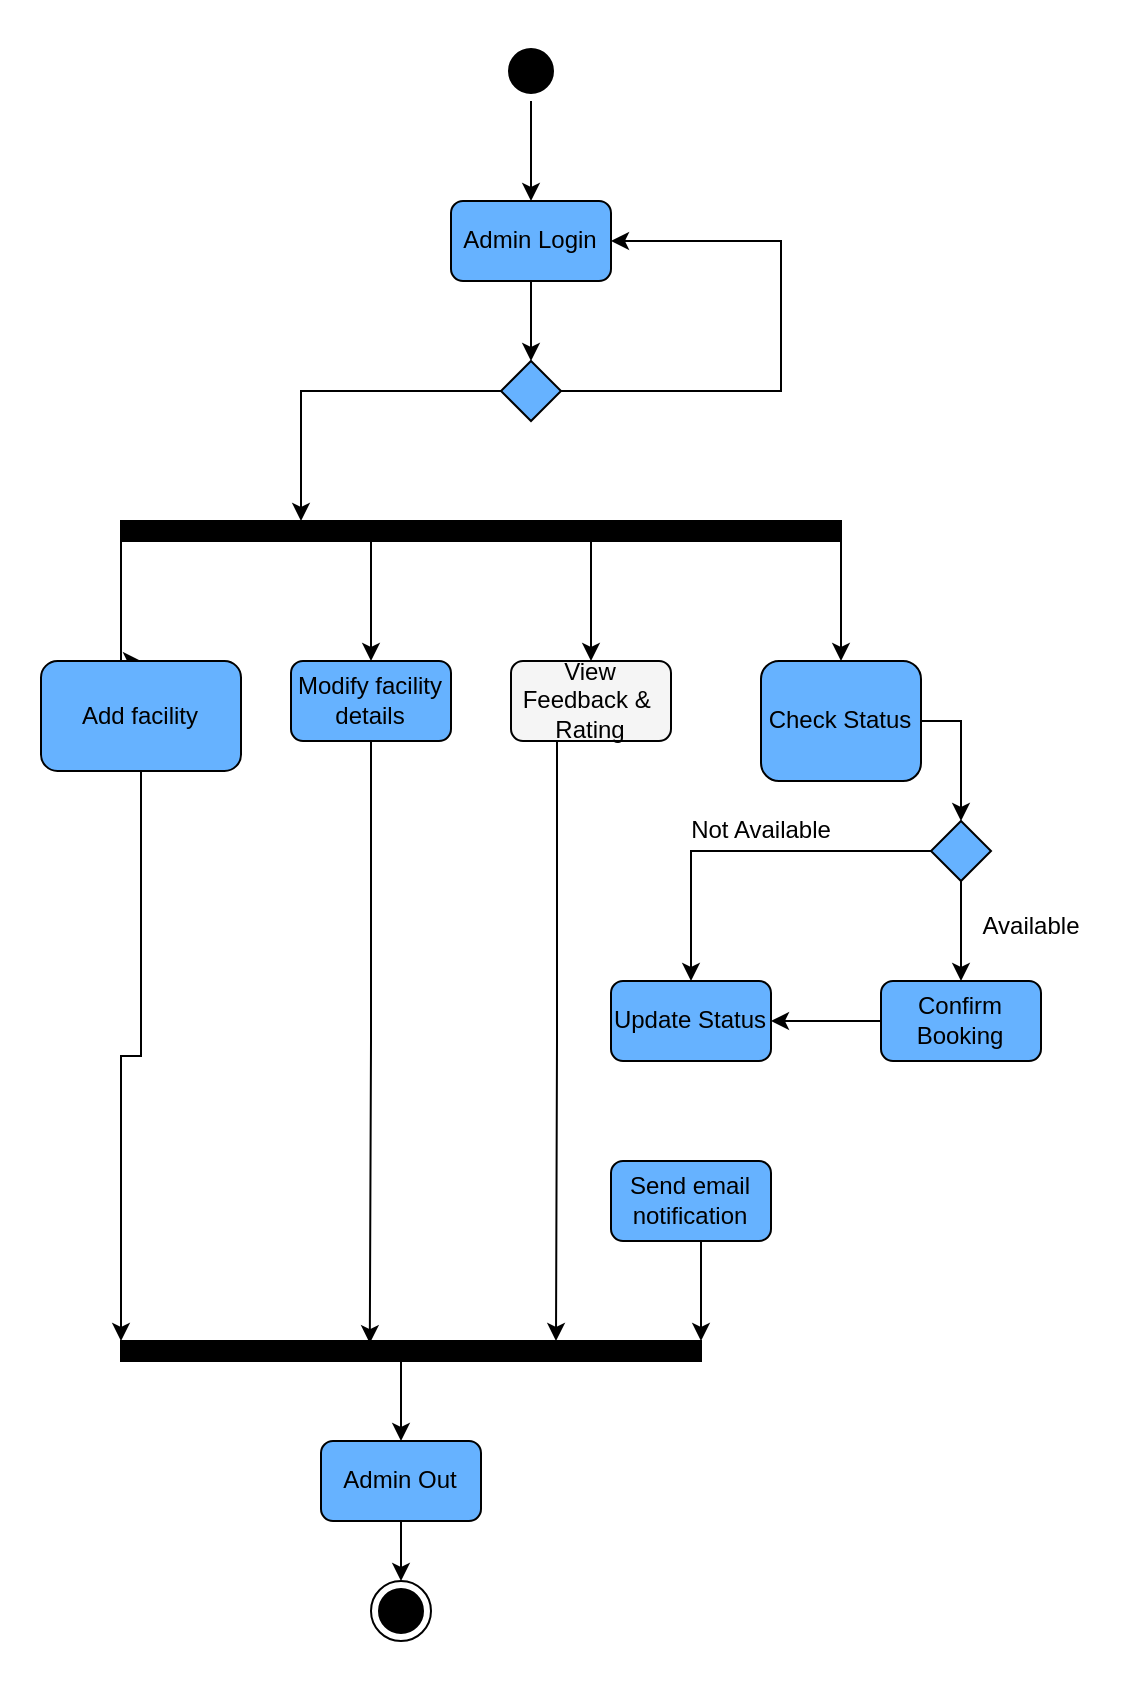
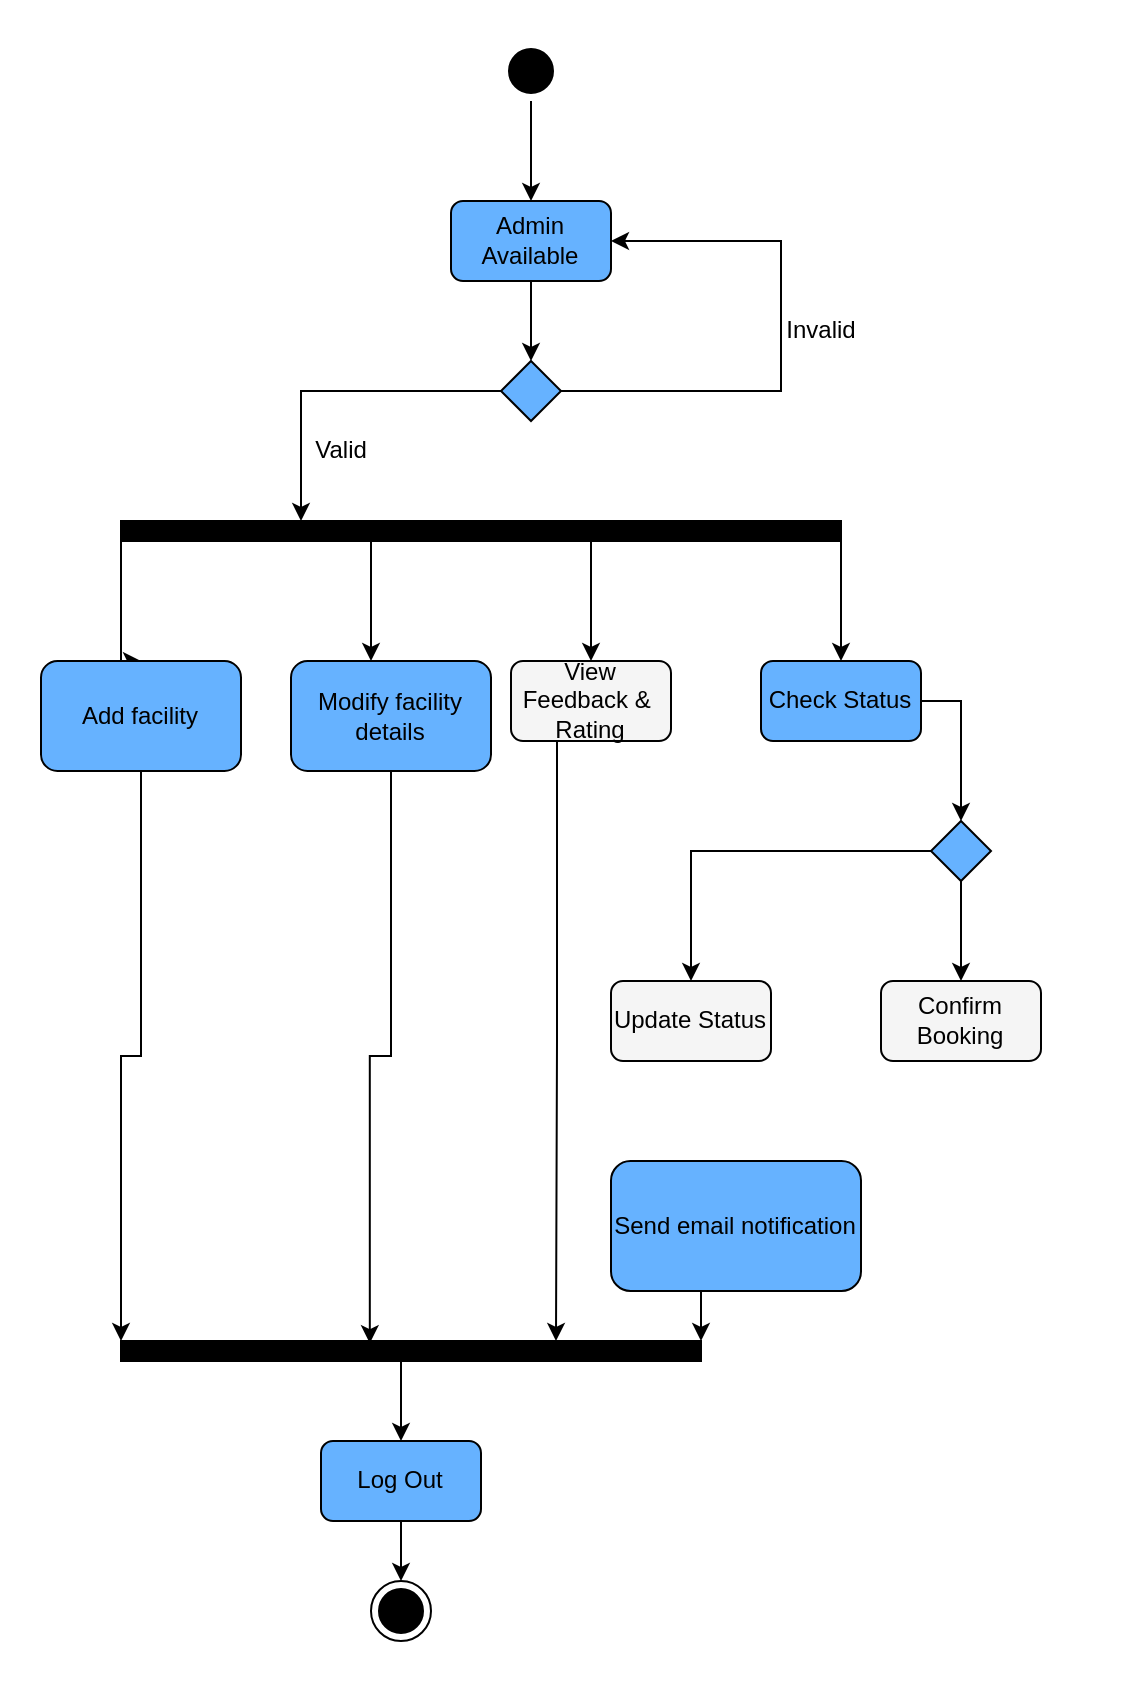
(531, 241) -> (531, 241)
none -> (821, 331)
none -> (341, 451)
(371, 701) -> (391, 716)
(841, 721) -> (841, 701)
(761, 831) -> none
(1031, 927) -> none
(691, 1021) -> (691, 1021)
(833, 1021) -> none
(961, 1021) -> (961, 1021)
(691, 1201) -> (736, 1226)
(401, 1481) -> (401, 1481)
